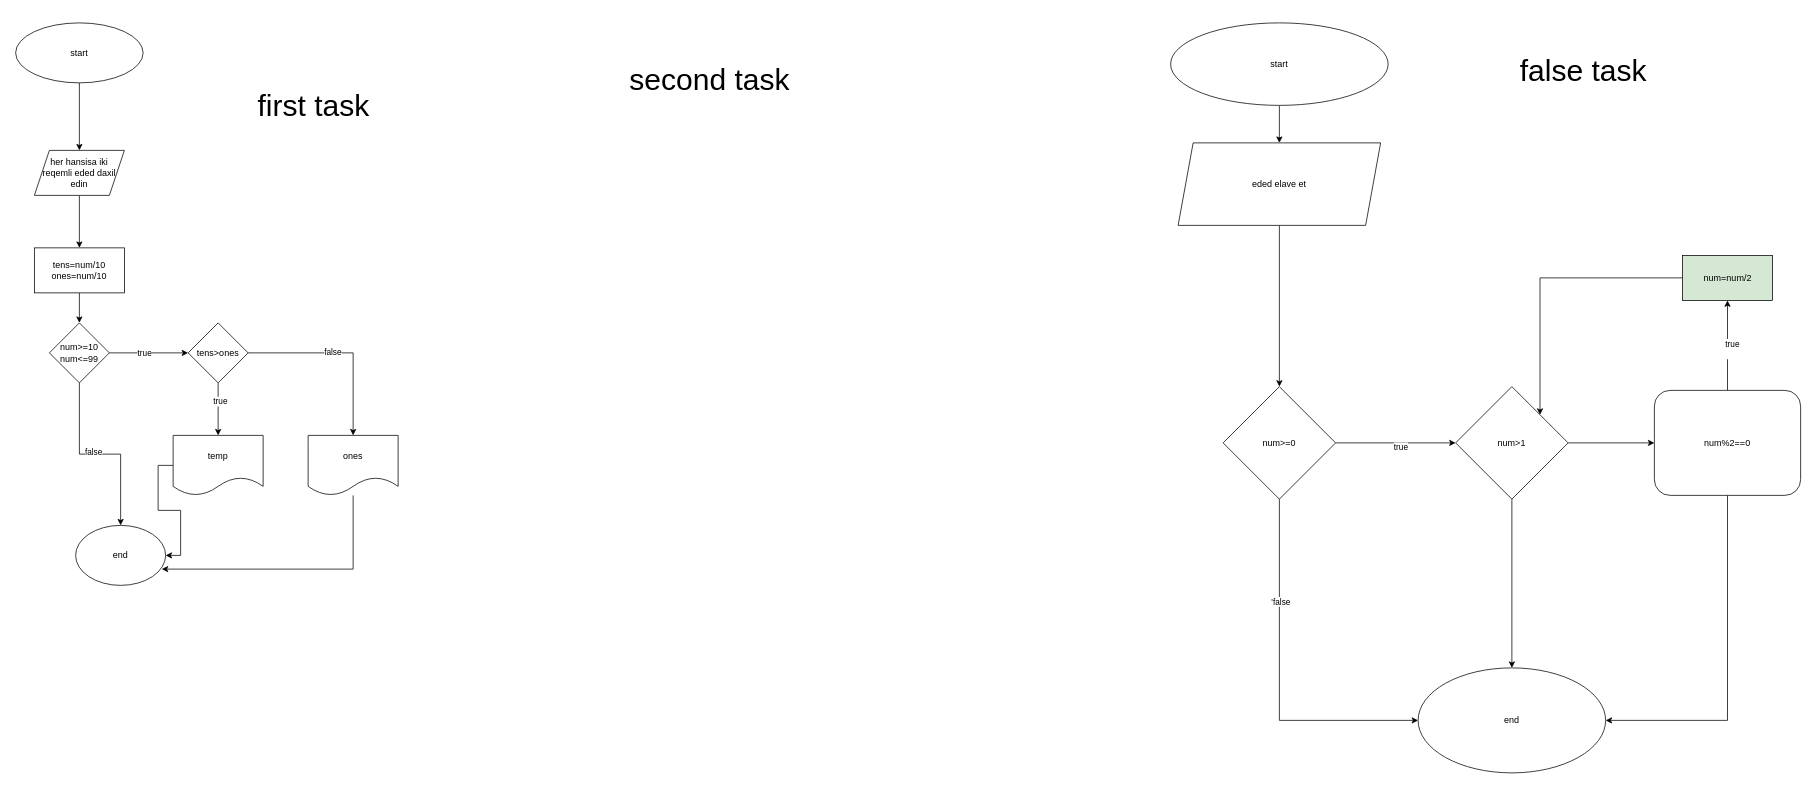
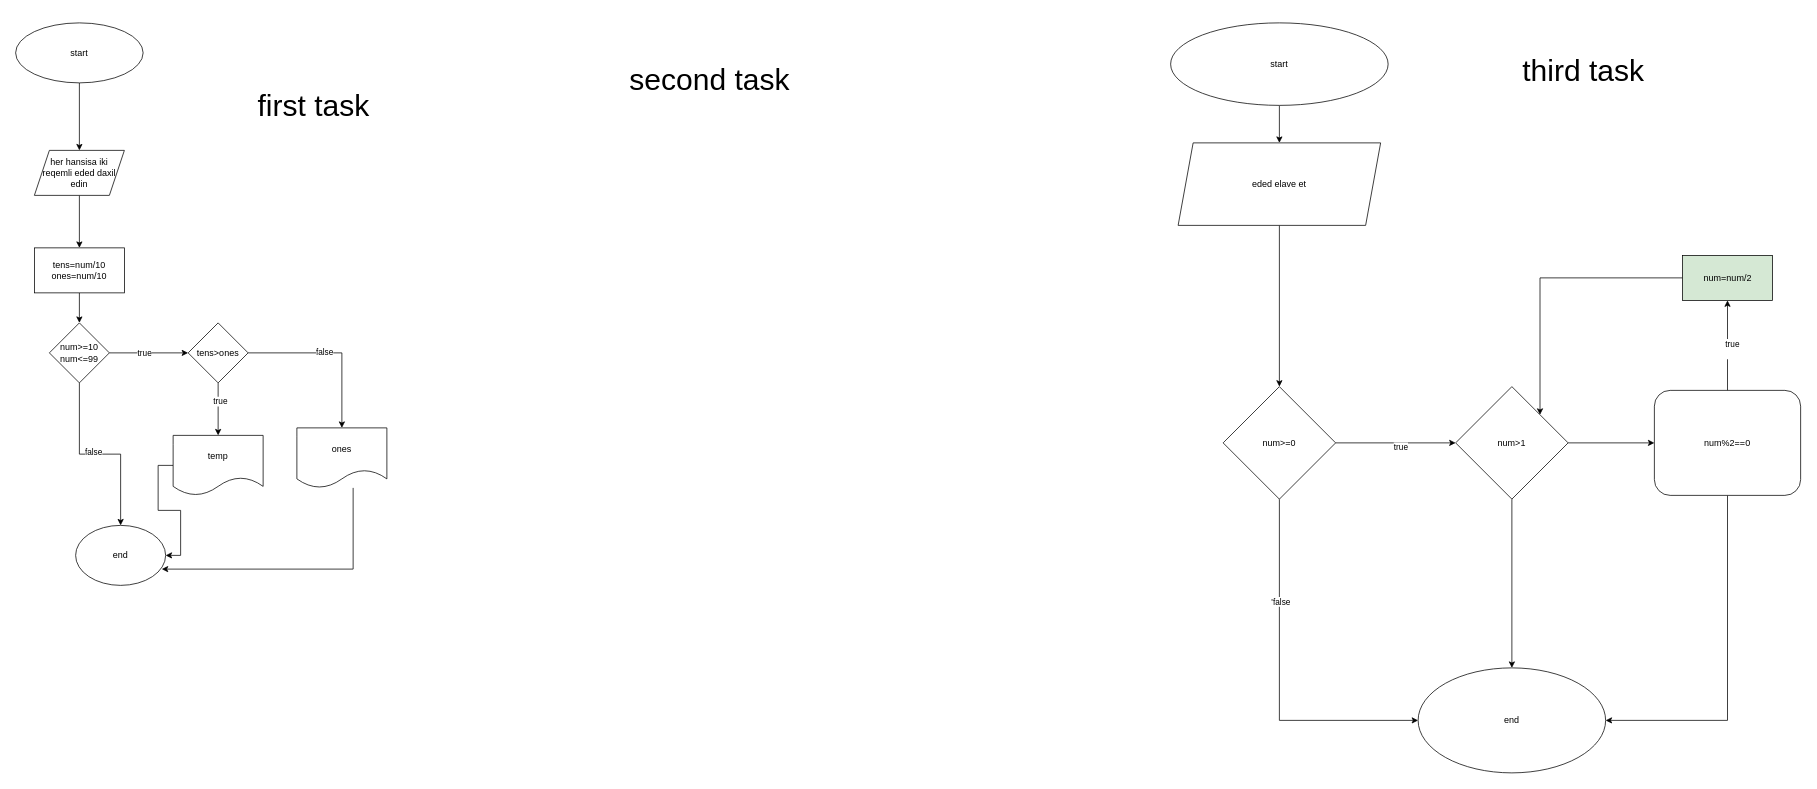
(1583, 70) -> (1583, 70)
(353, 465) -> (342, 458)
